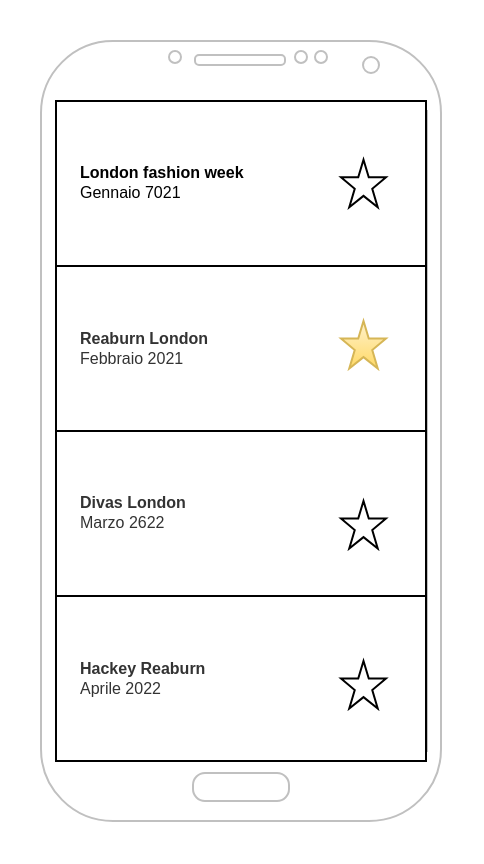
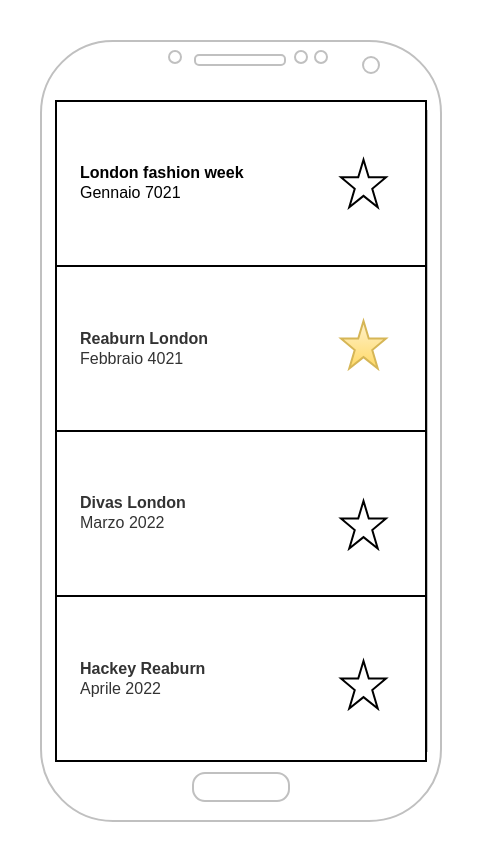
(142, 349) -> (142, 349)
(131, 513) -> (131, 513)
